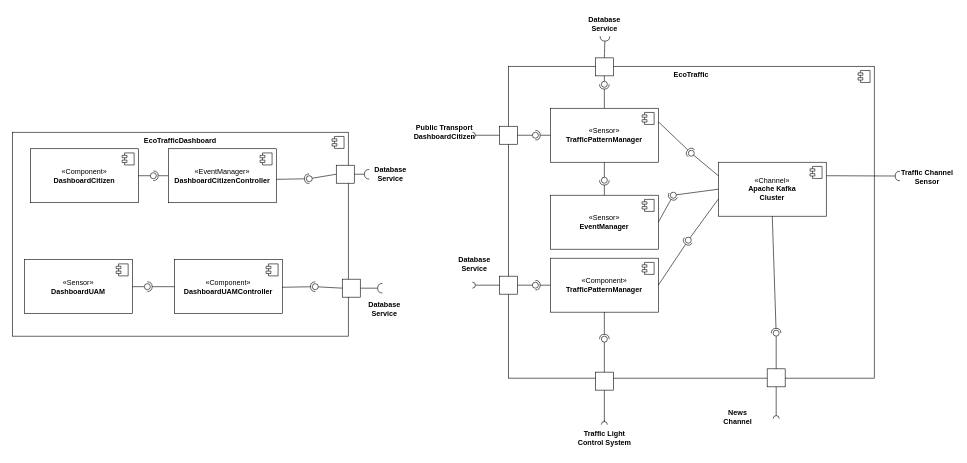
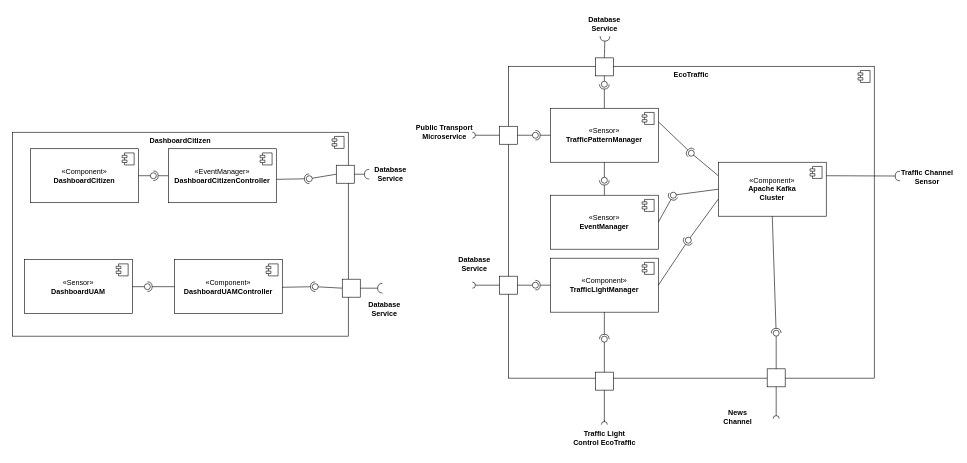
(445, 132) -> (445, 132)
(180, 141) -> (180, 141)
(773, 189) -> (773, 189)
(605, 285) -> (605, 285)
(605, 438) -> (605, 438)
